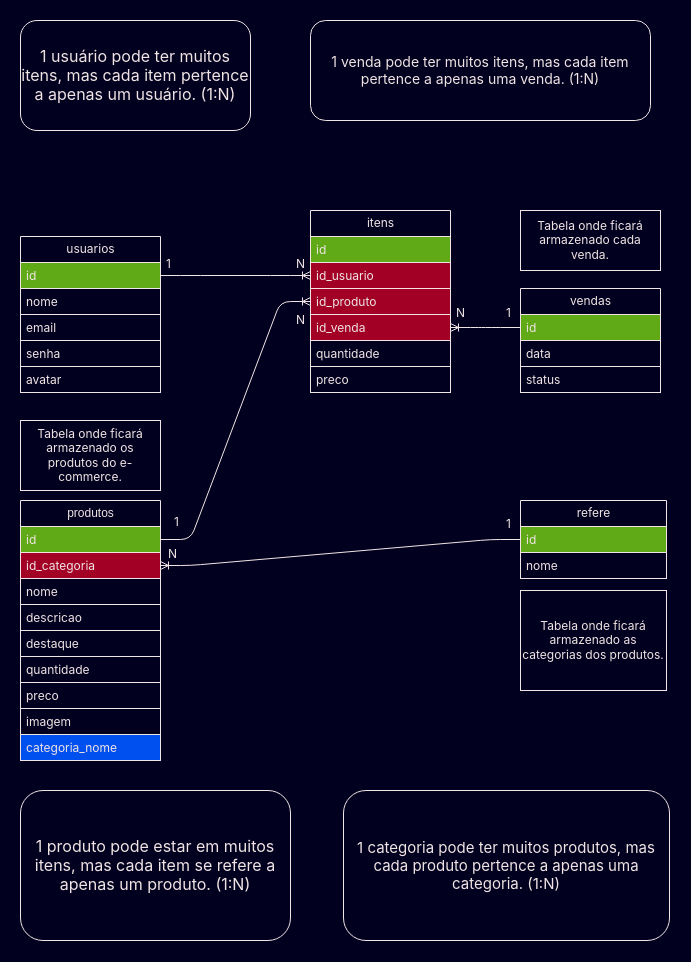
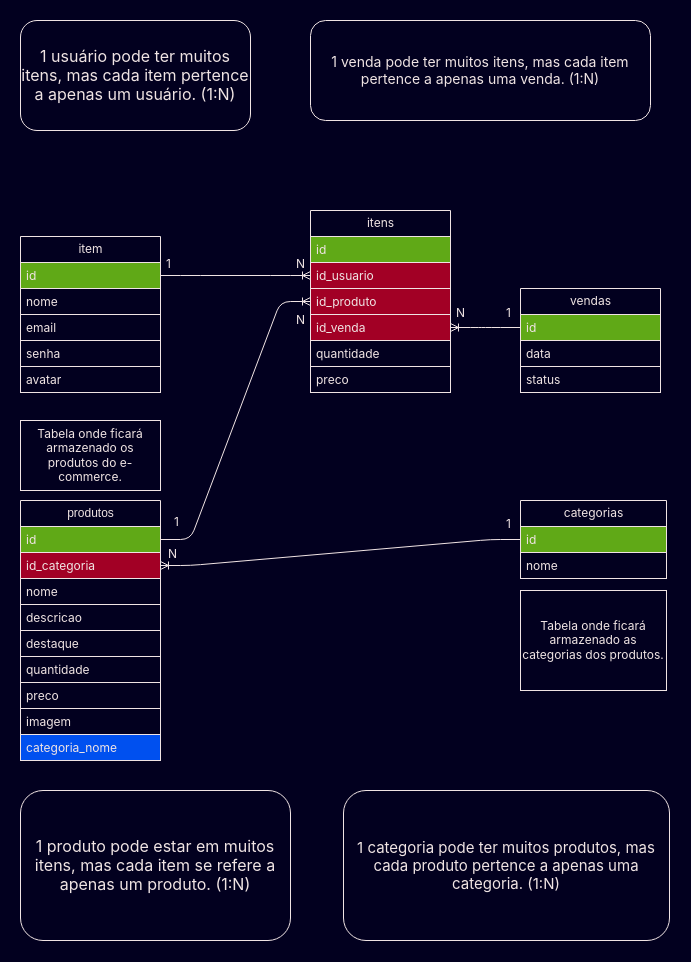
(591, 241) -> none
(91, 250) -> (91, 250)
(594, 514) -> (594, 514)
